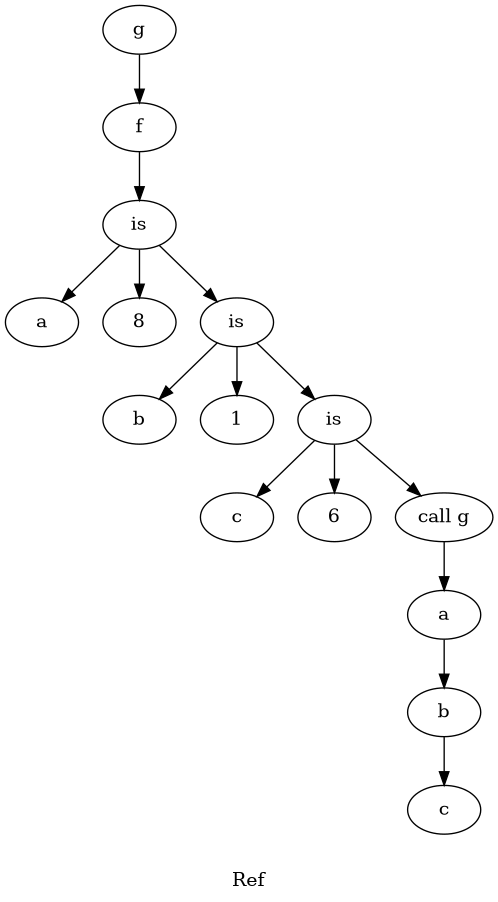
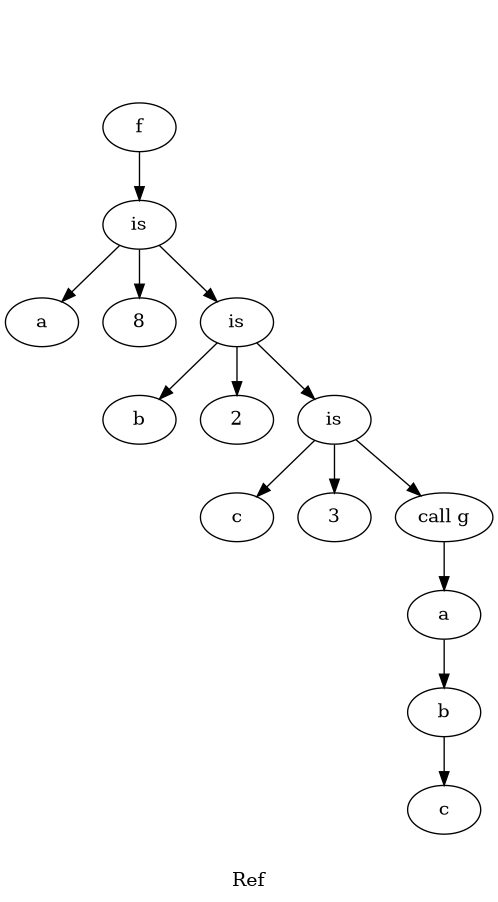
(139, 30) -> none
(237, 420) -> (237, 420)
(334, 517) -> (334, 517)
